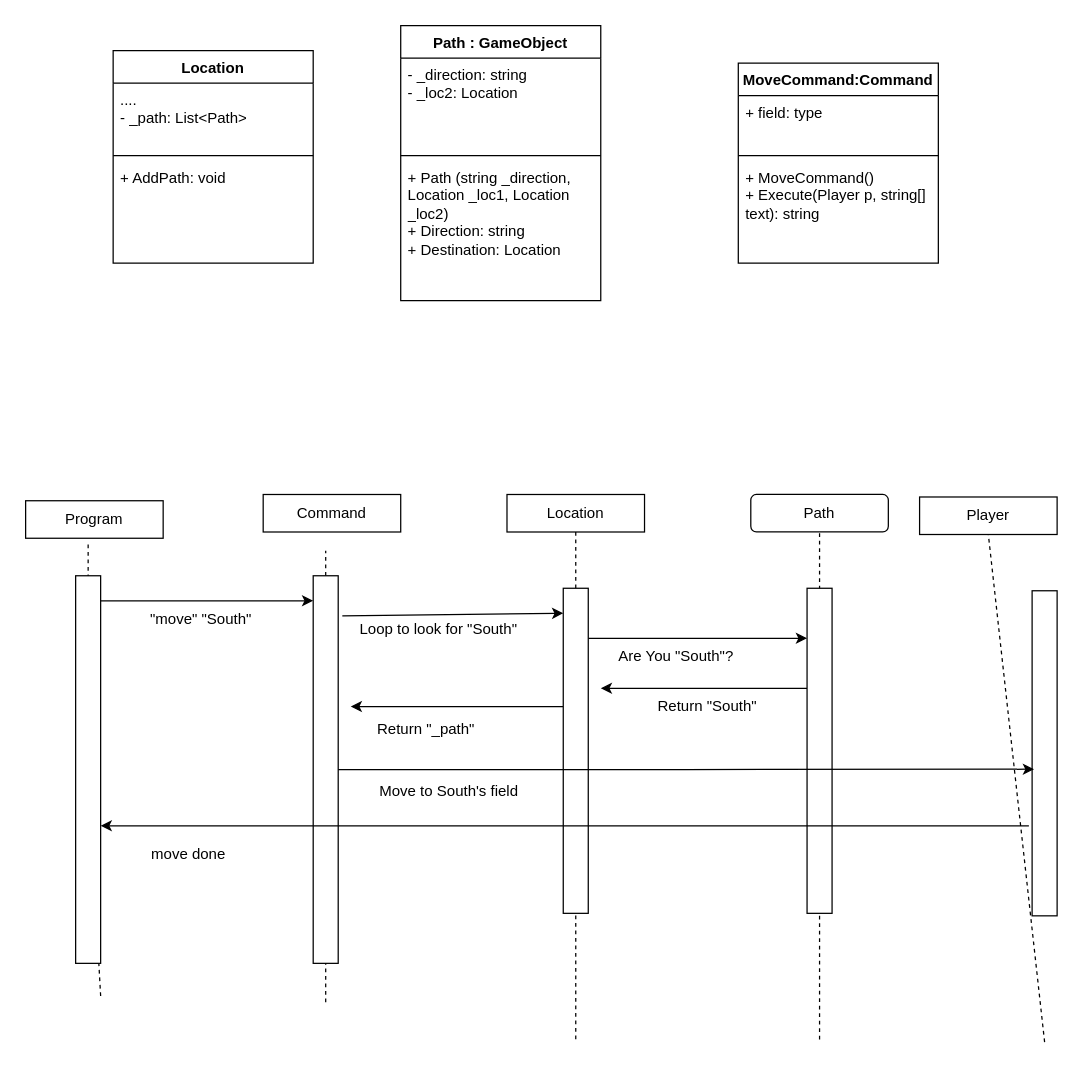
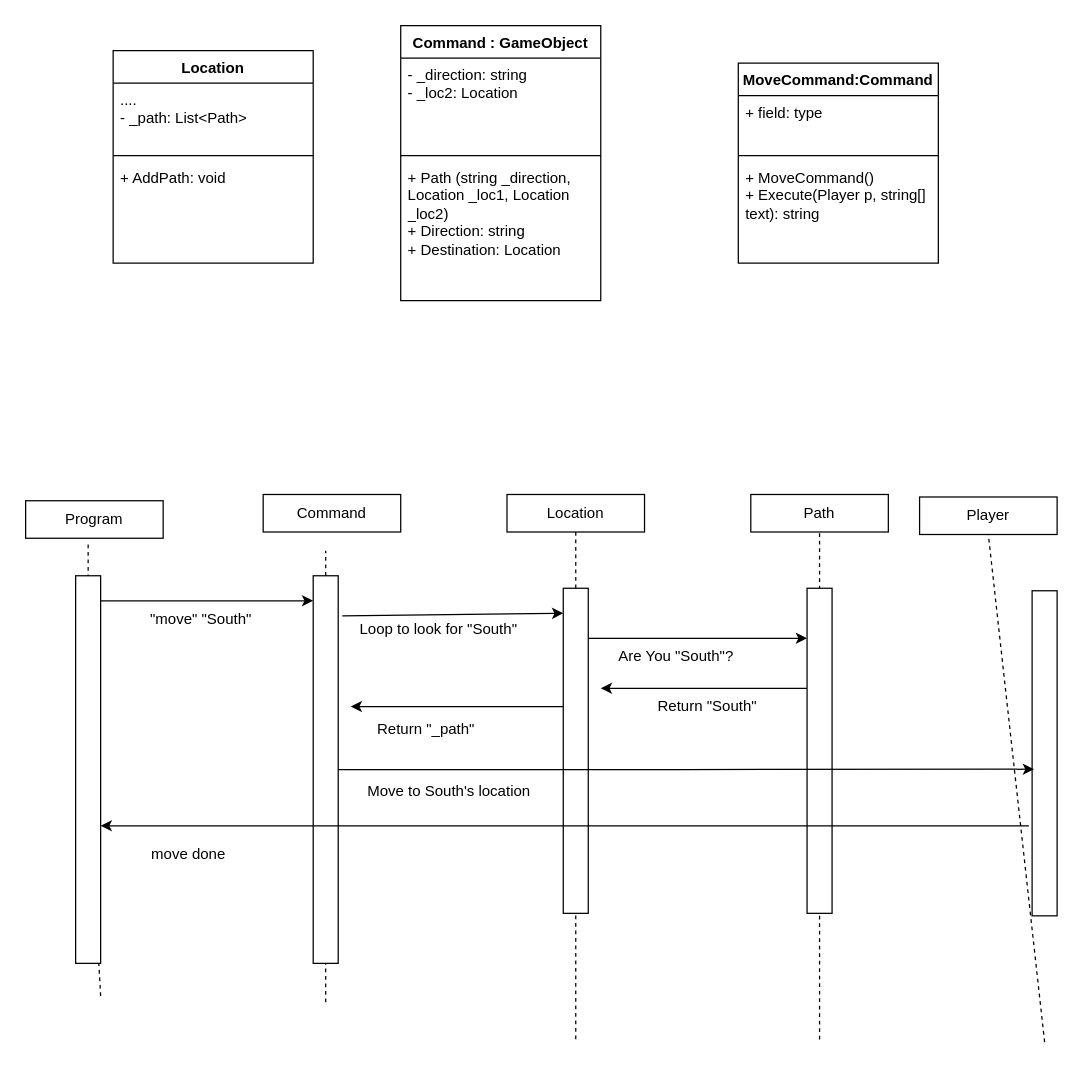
(501, 43) -> (501, 43)
(819, 513) -> (819, 513)
(451, 792) -> (451, 792)
